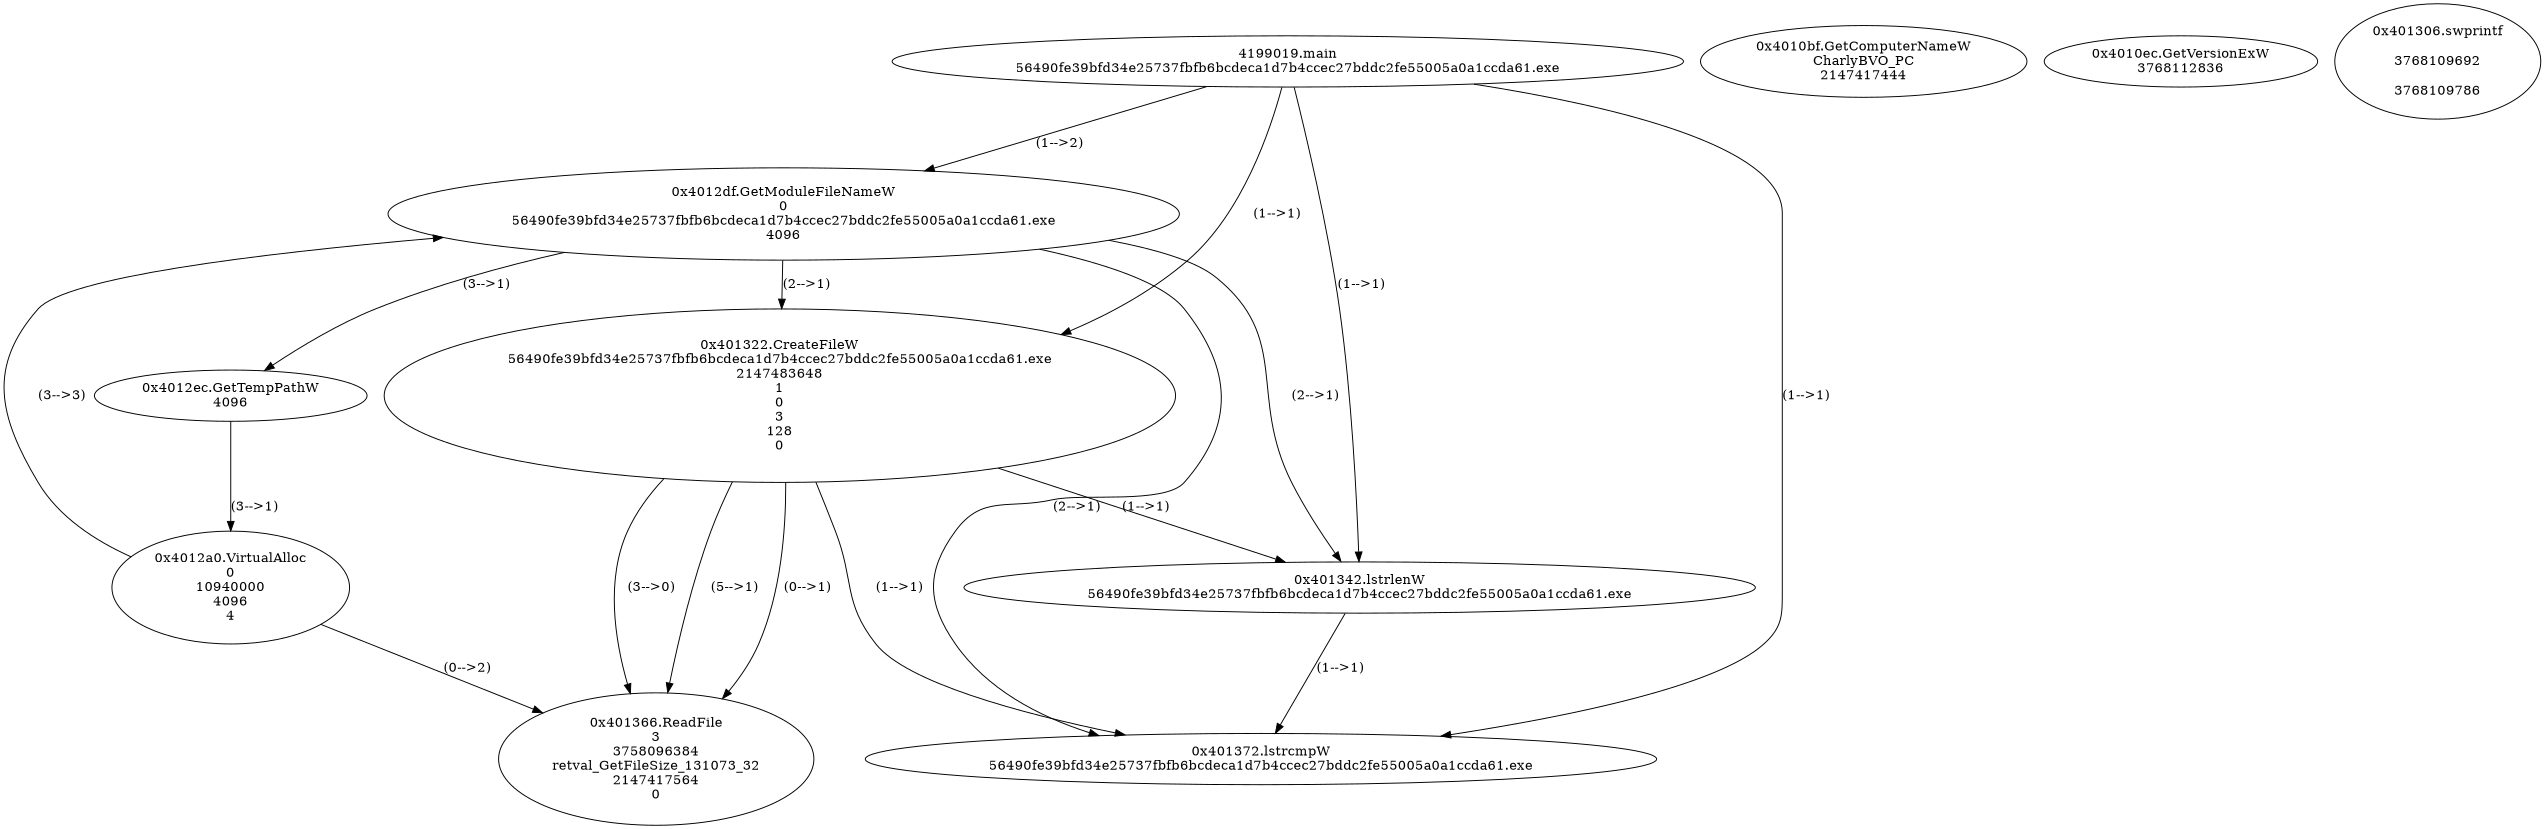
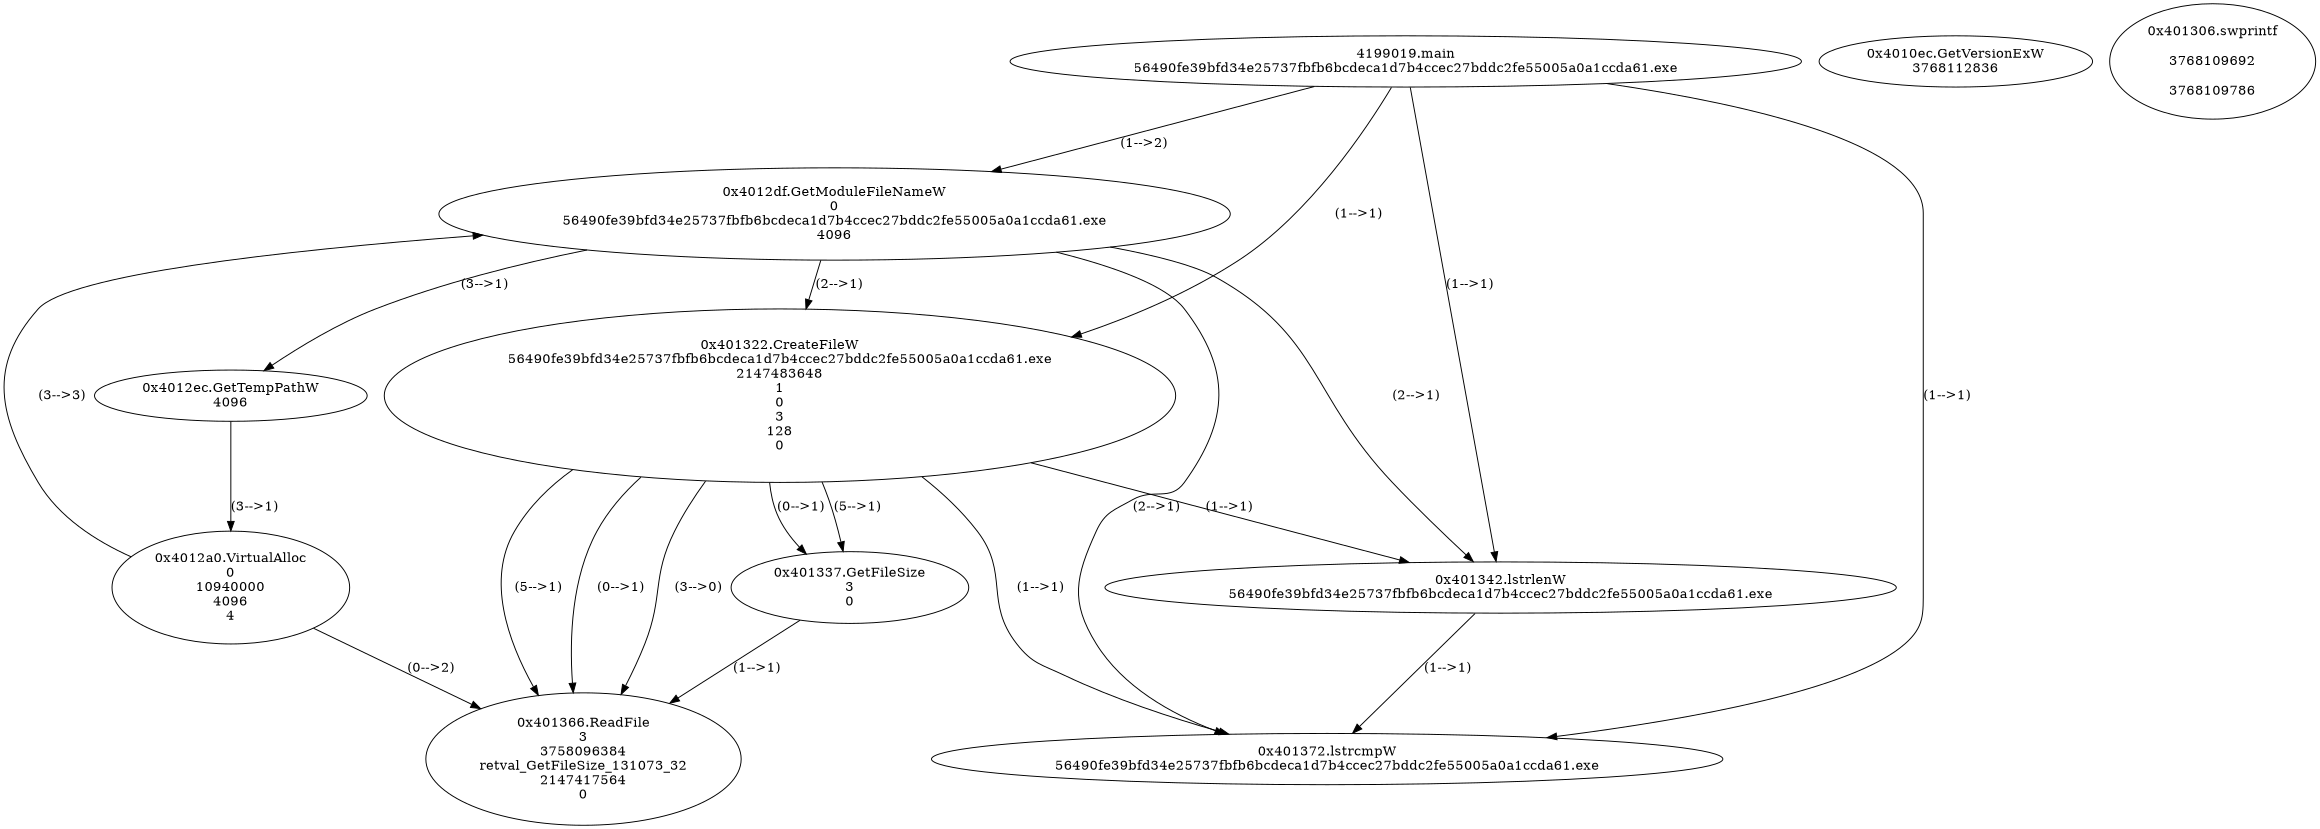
(1864, 61) -> none
none -> (850, 588)
